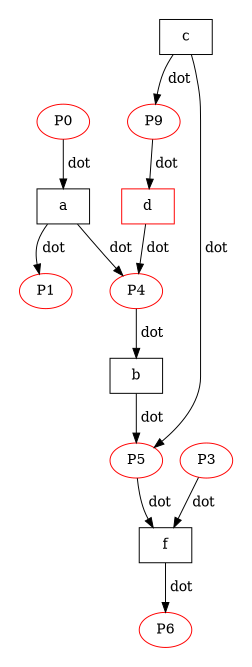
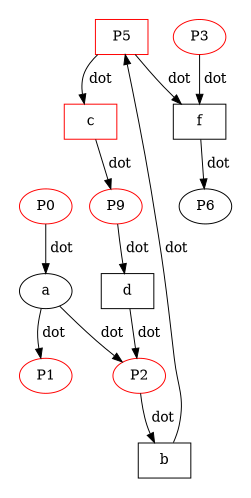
(186, 37) -> (91, 122)
(63, 206) -> (46, 291)
(148, 206) -> (128, 291)
(201, 254) -> (85, 72)
(136, 291) -> (139, 376)
(136, 461) -> (122, 37)
(166, 630) -> (205, 206)
